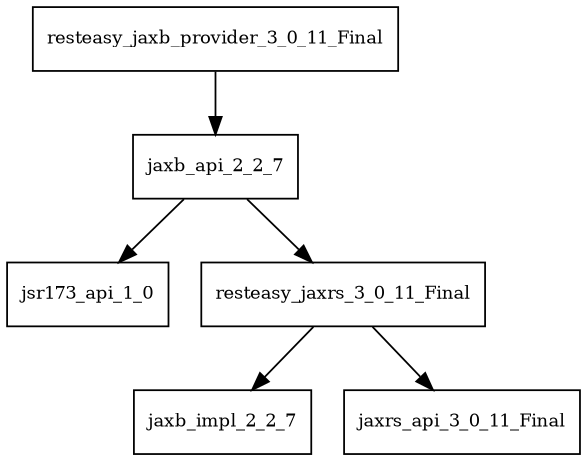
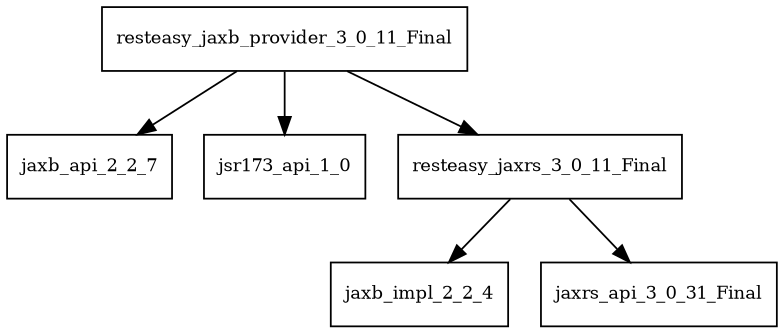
(158, 224) -> (285, 94)
(273, 224) -> (404, 99)
(223, 422) -> (419, 294)
(462, 422) -> (659, 294)
